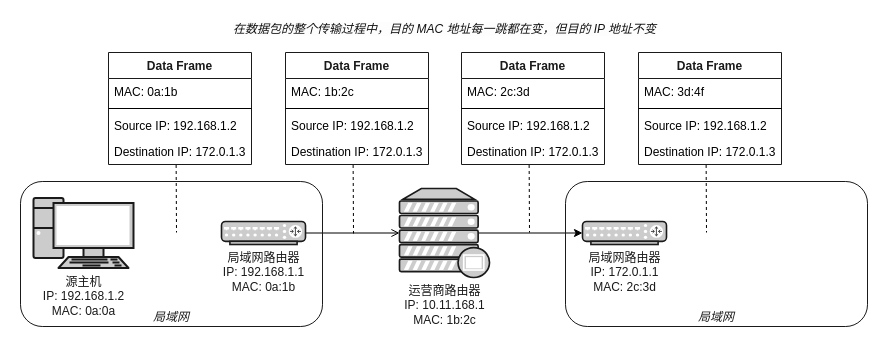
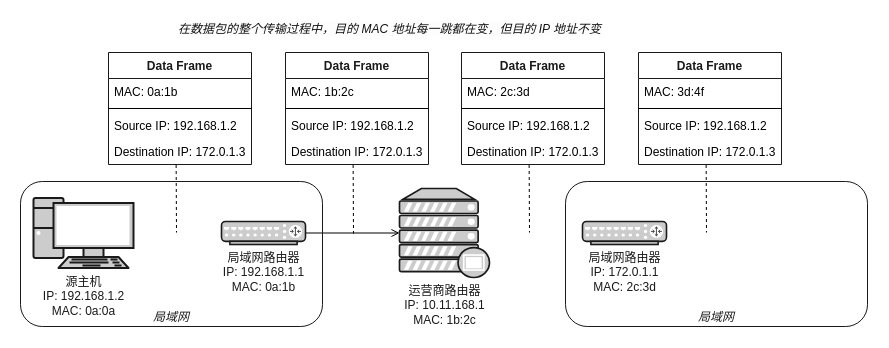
(445, 30) -> (390, 30)
(527, 233) -> none
